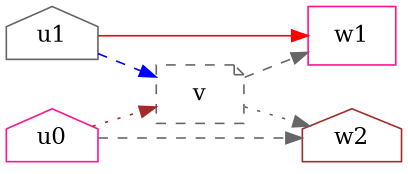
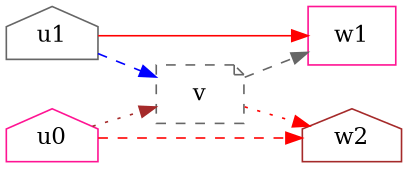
(269, 114) -> (269, 114)
(192, 138) -> (192, 138)
